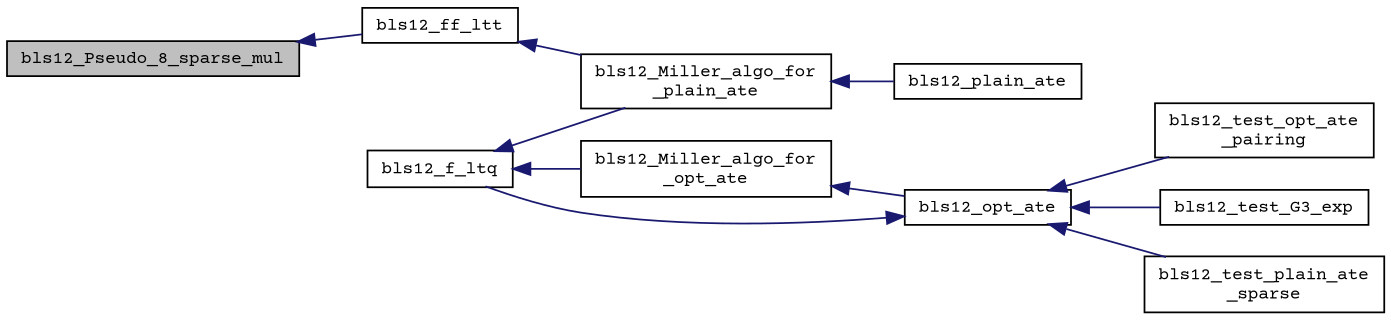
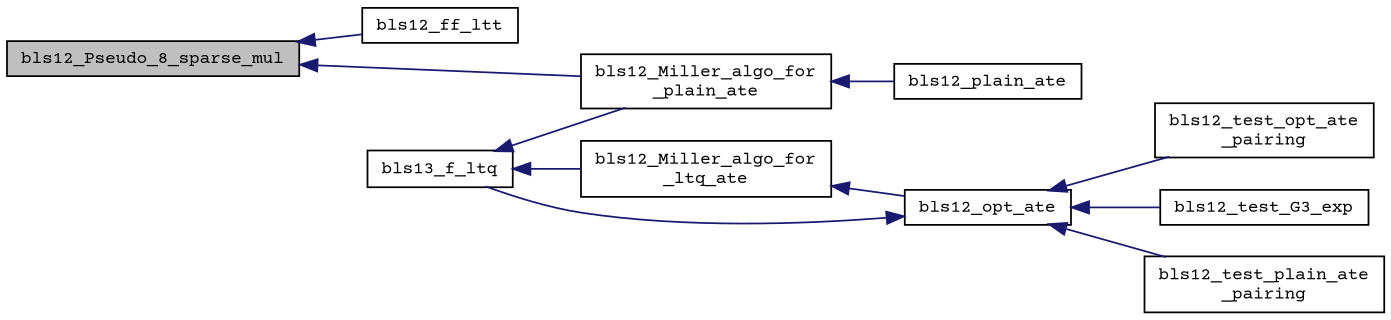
(559, 50) -> (449, 71)
(440, 169) -> (440, 169)
(706, 169) -> (706, 169)
(1264, 284) -> (1264, 284)
